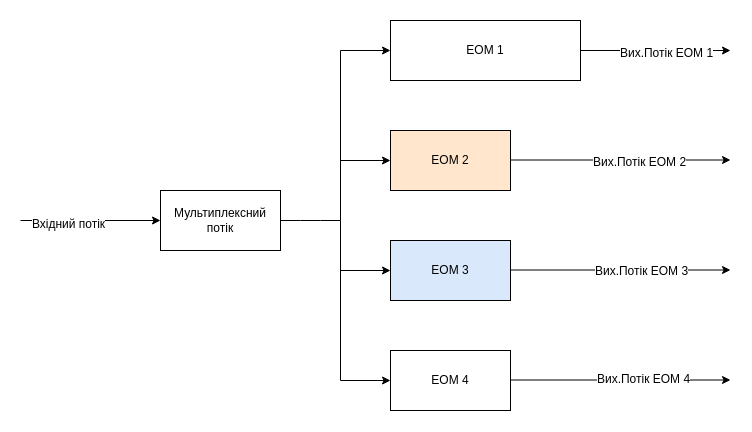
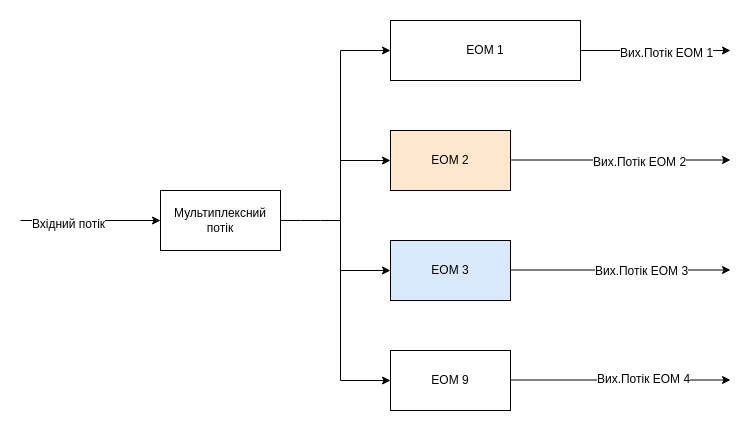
(451, 381) -> (451, 381)
